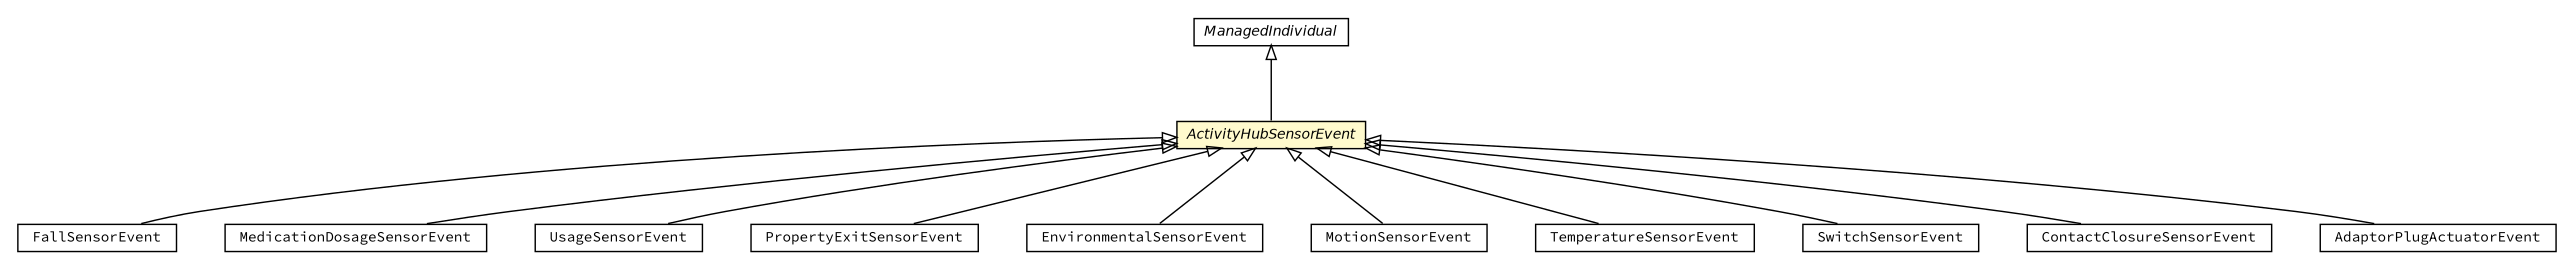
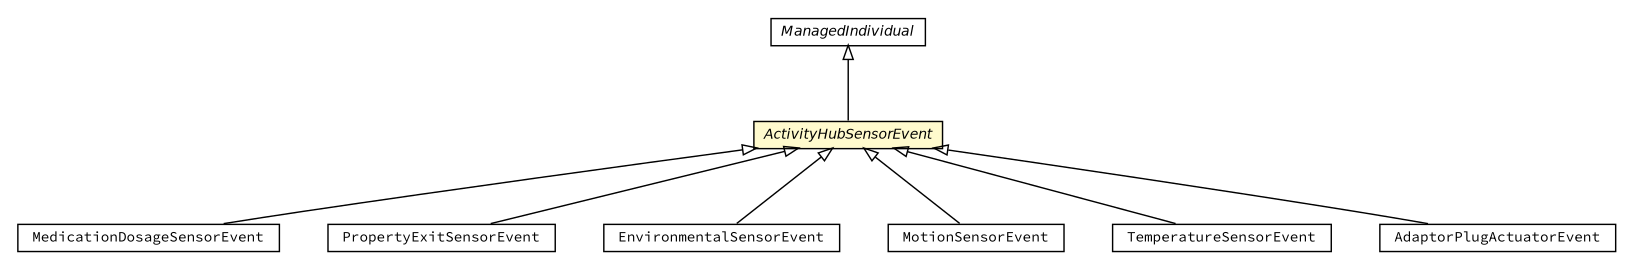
(96, 237) -> none
(618, 237) -> none
(1890, 237) -> none
(2149, 237) -> none
